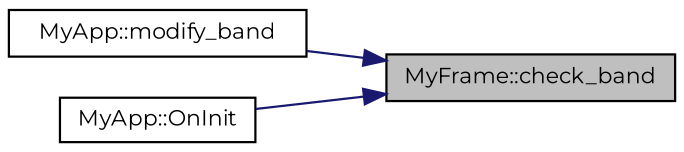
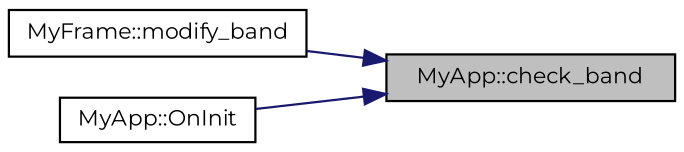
(158, 33) -> (158, 33)
(531, 78) -> (531, 78)
